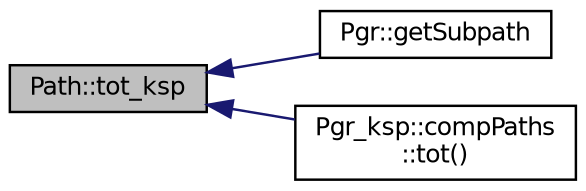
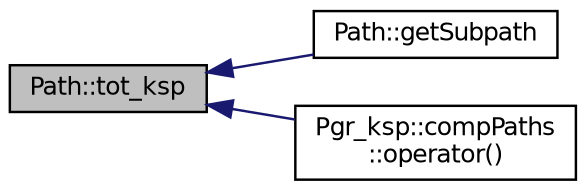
(436, 34) -> (436, 34)
(436, 143) -> (436, 143)
